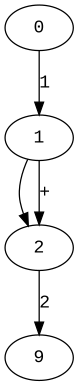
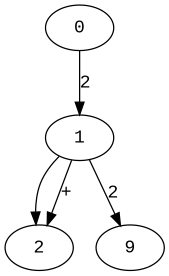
(45, 83) -> (85, 83)
(39, 296) -> (102, 187)
